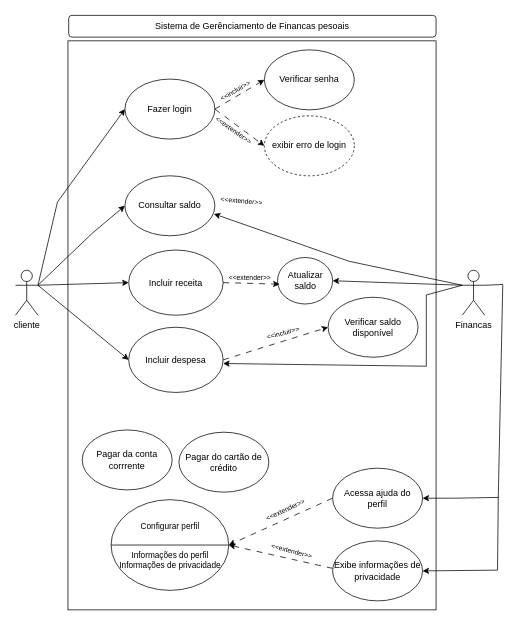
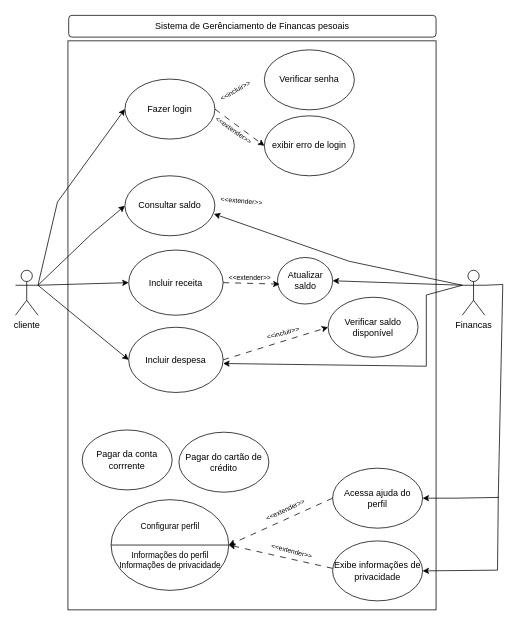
(238, 95) -> none
(309, 146) -> (309, 146)
